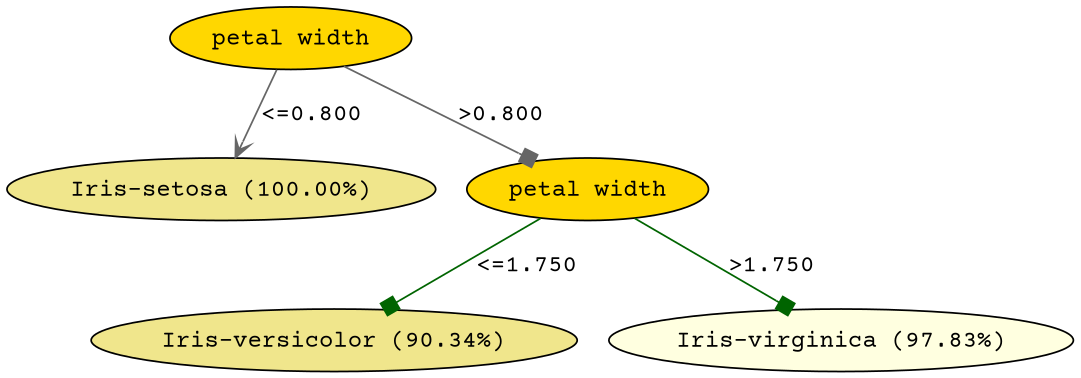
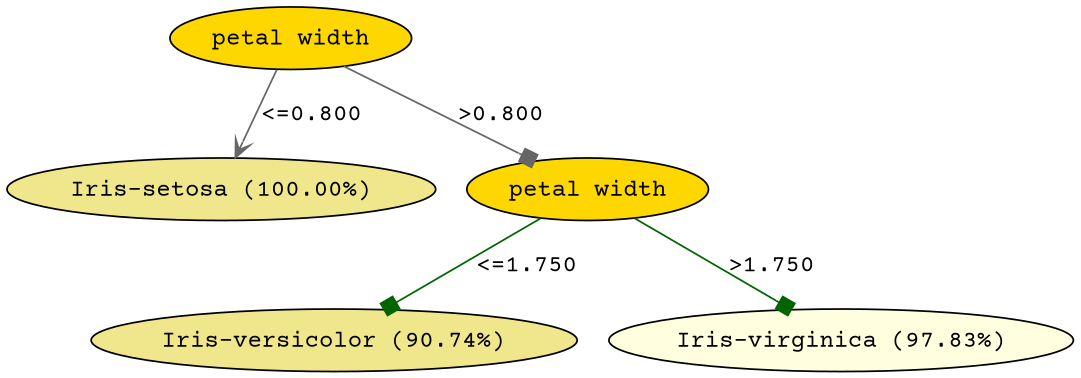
(334, 340) -> (334, 340)
